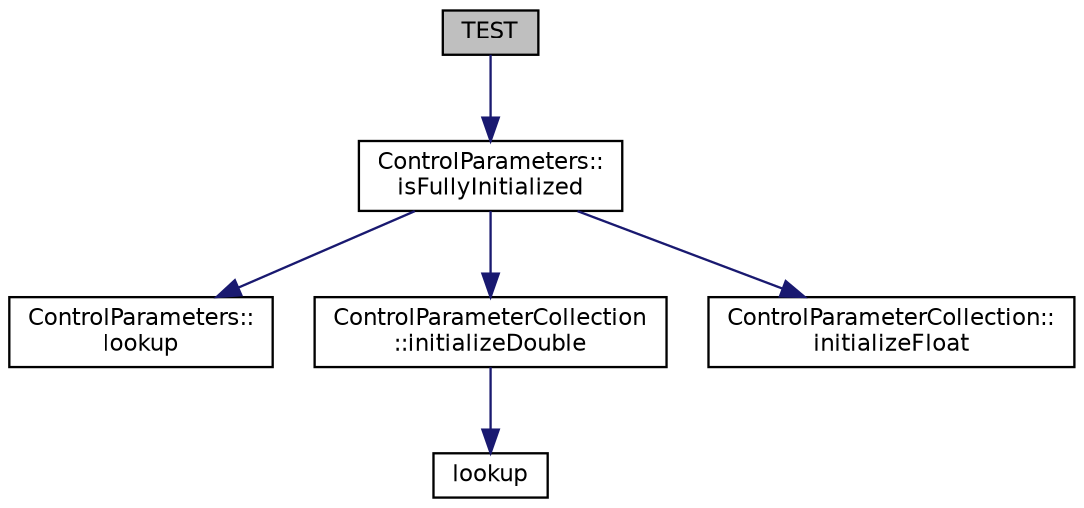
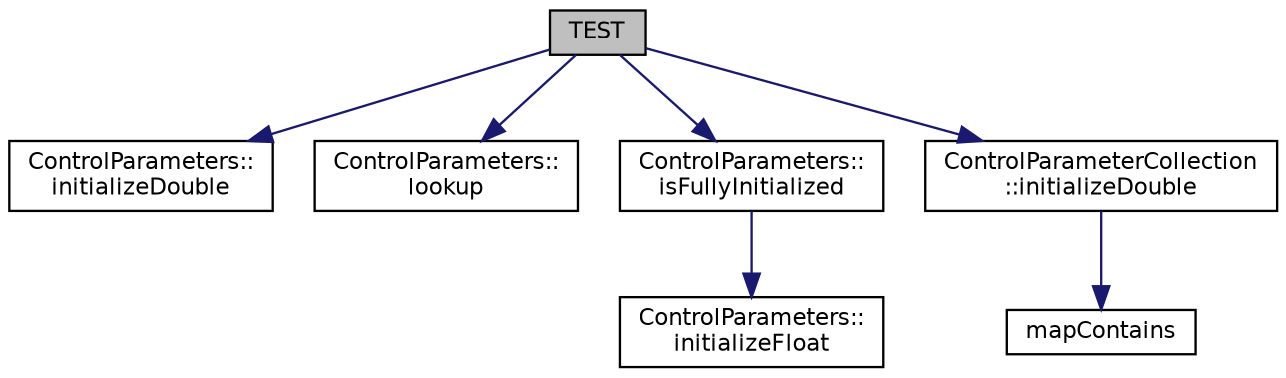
none -> (141, 176)
(491, 242) -> (803, 91)
(326, 249) -> (538, 90)
(891, 332) -> (752, 332)
(491, 475) -> (1101, 332)
